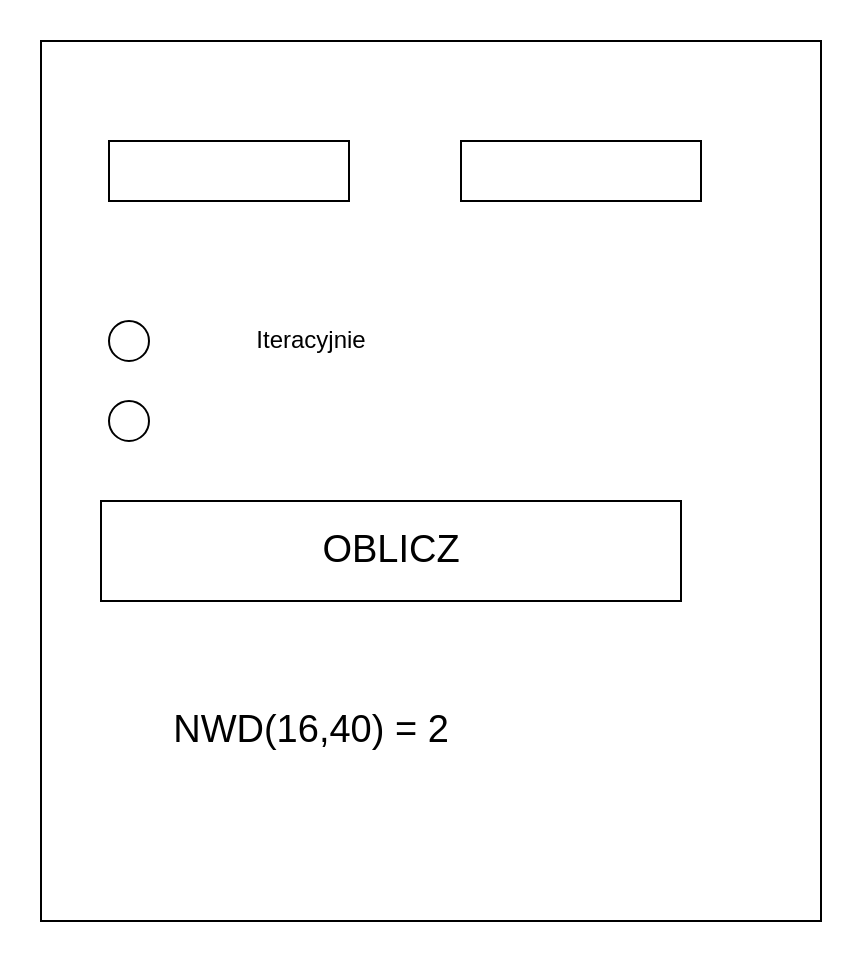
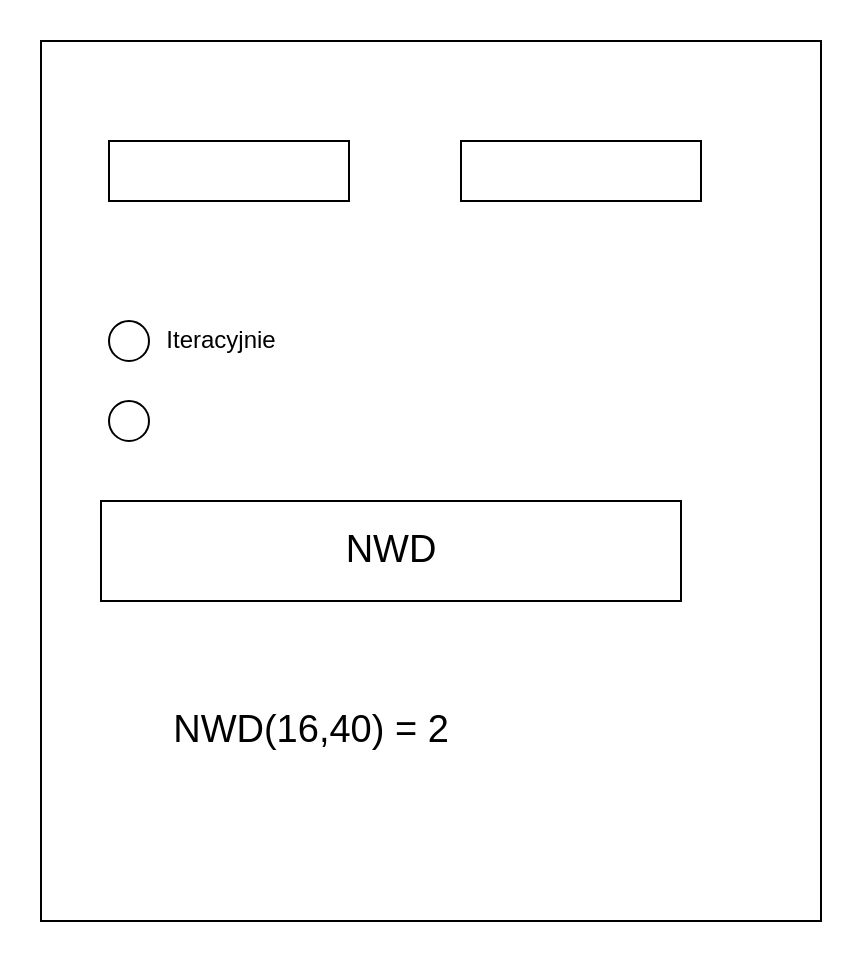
(311, 341) -> (221, 341)
(392, 551) -> (392, 551)
